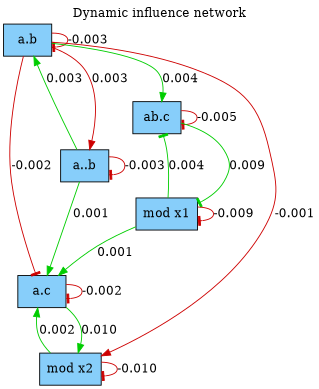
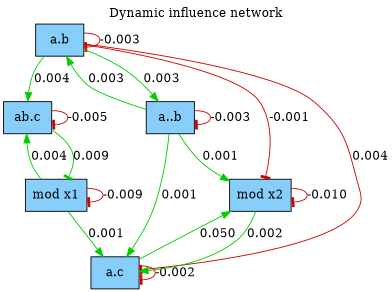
(92, 85) -> (121, 67)
none -> (197, 158)
(272, 160) -> (212, 74)
(32, 166) -> (370, 156)
(168, 168) -> (31, 162)
(99, 330) -> (218, 234)
